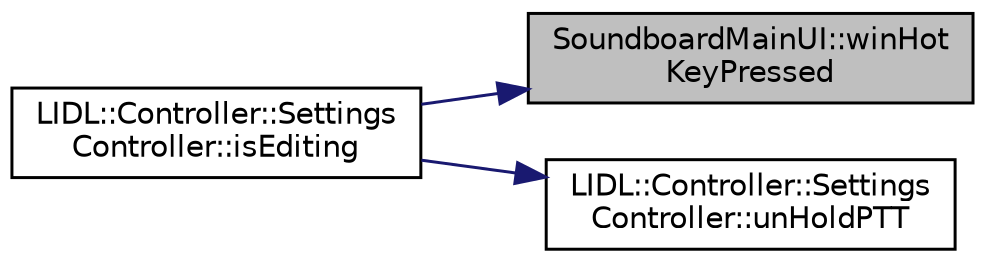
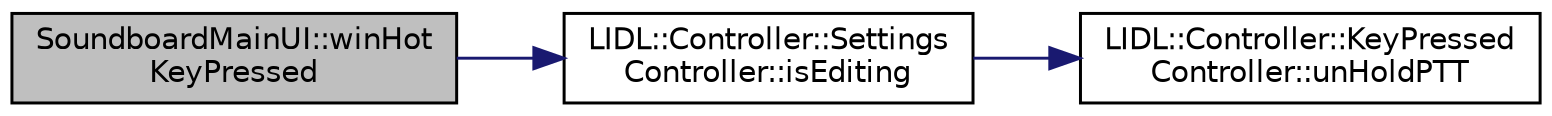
(460, 99) -> (495, 58)
(751, 204) -> (1310, 58)
